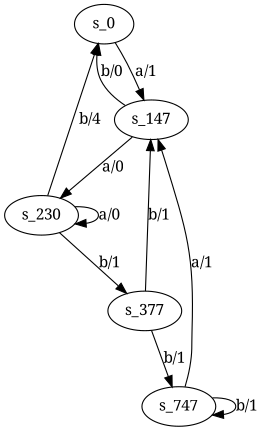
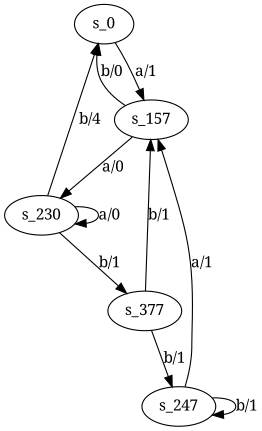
(151, 120) -> (151, 120)
(179, 406) -> (179, 406)
